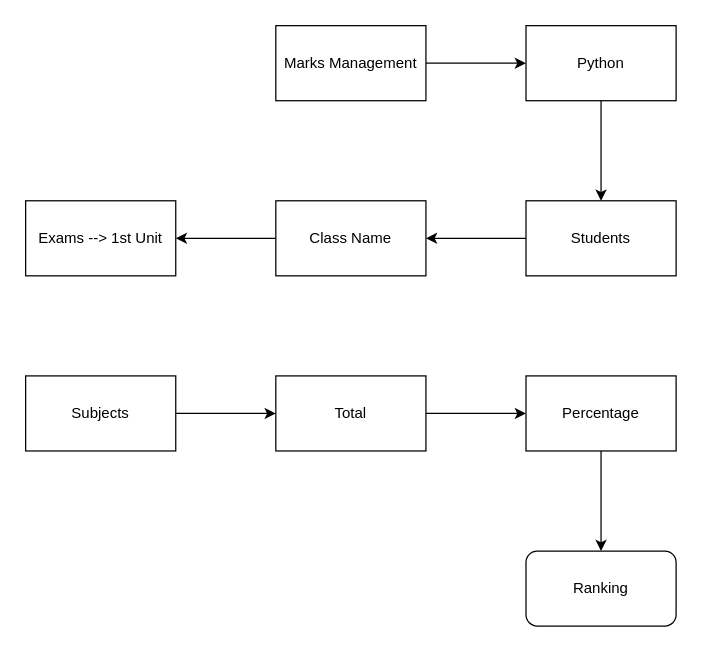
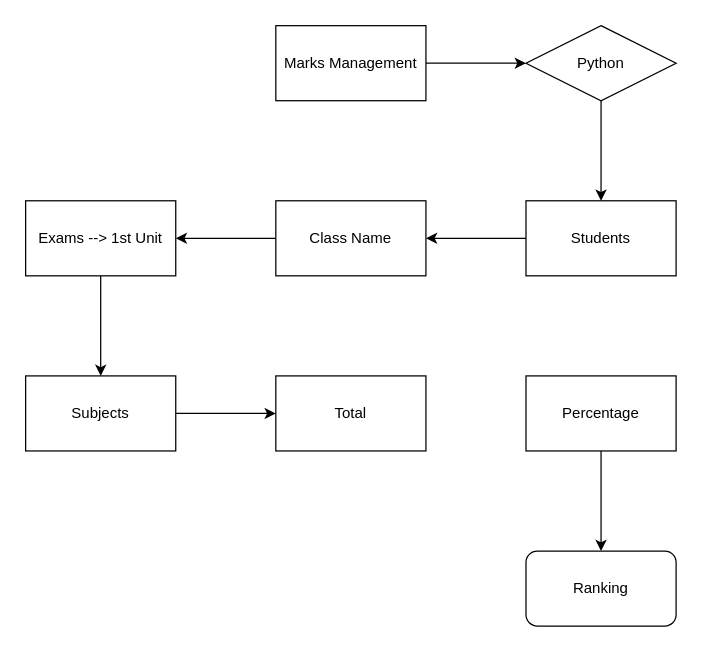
(601, 63) -> (601, 63)
none -> (101, 322)
(472, 413) -> none
